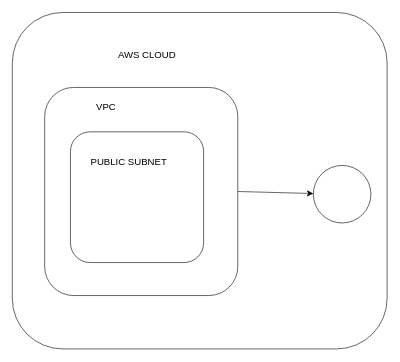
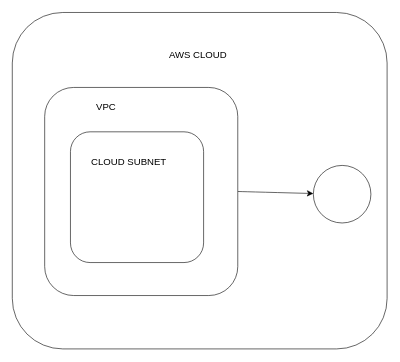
(149, 55) -> (200, 55)
(129, 162) -> (129, 162)
